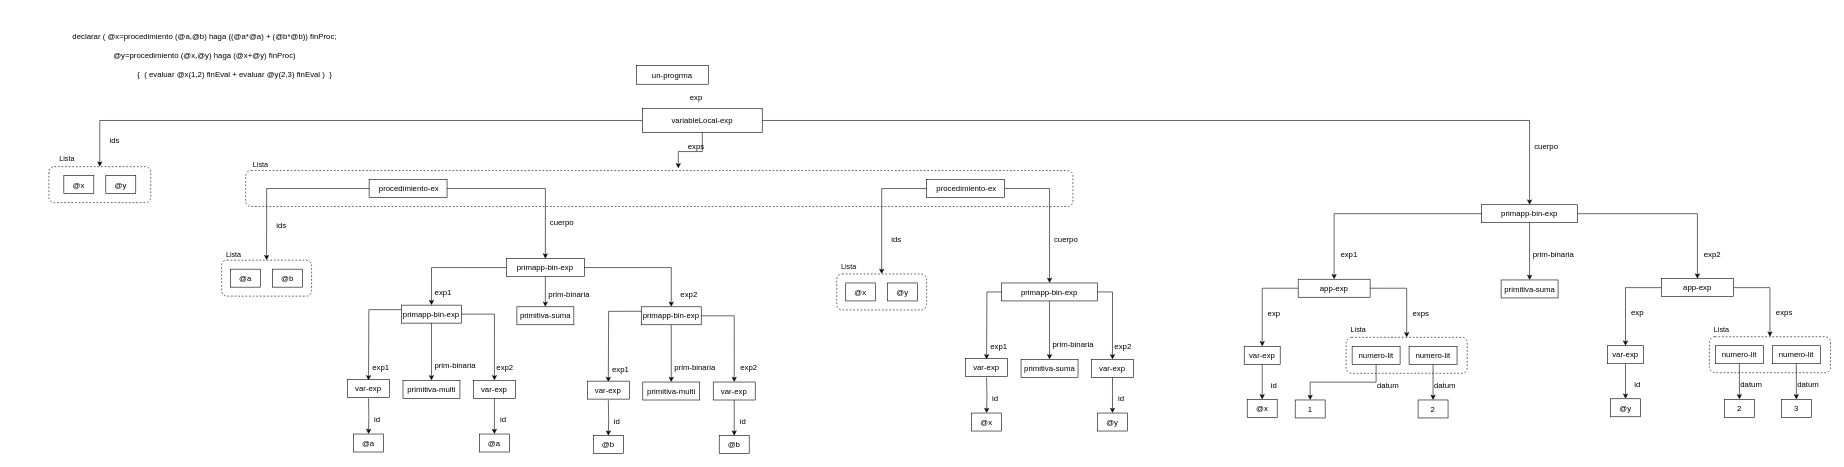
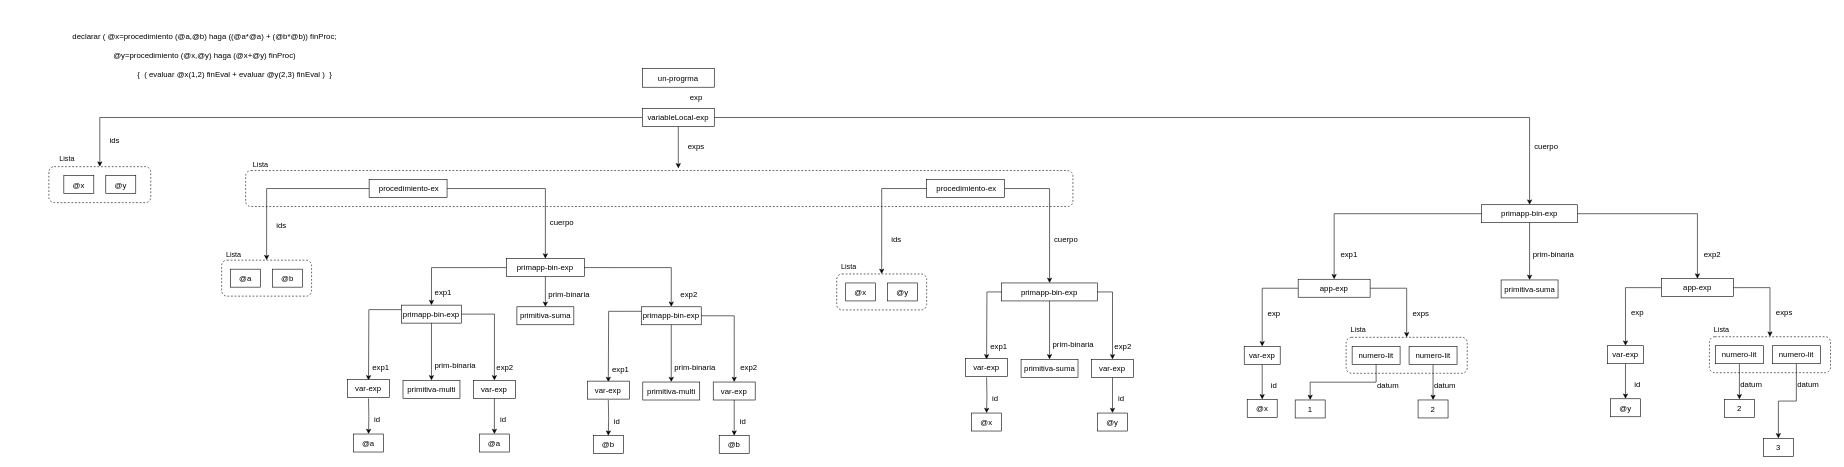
(672, 75) -> (678, 78)
(702, 121) -> (678, 118)
(1797, 409) -> (1779, 448)
